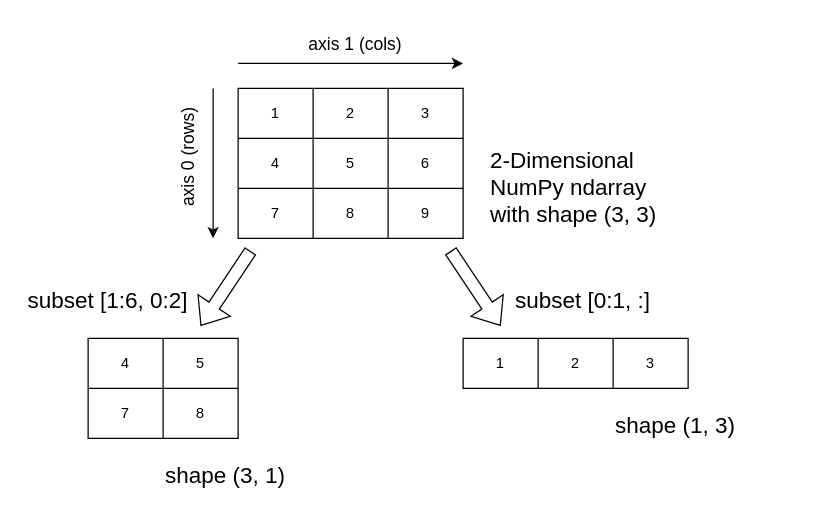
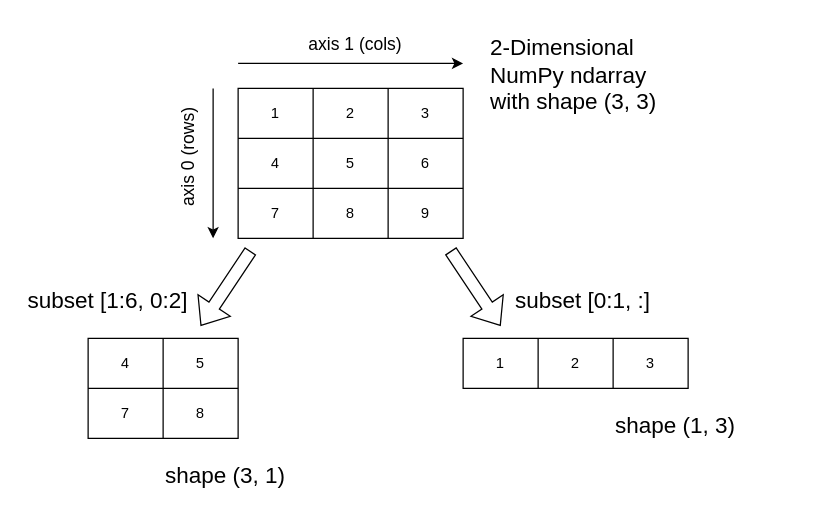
(576, 188) -> (576, 76)
